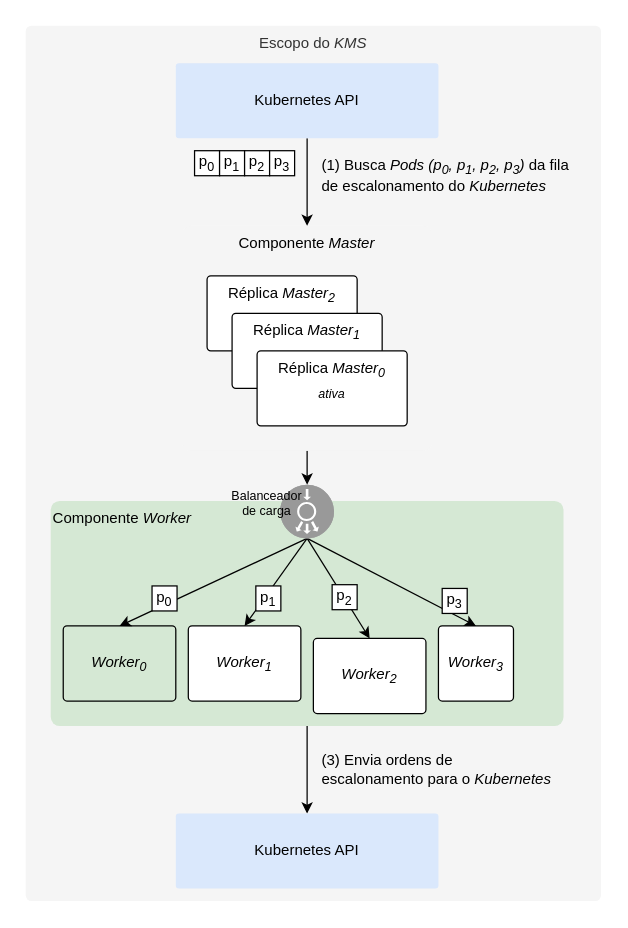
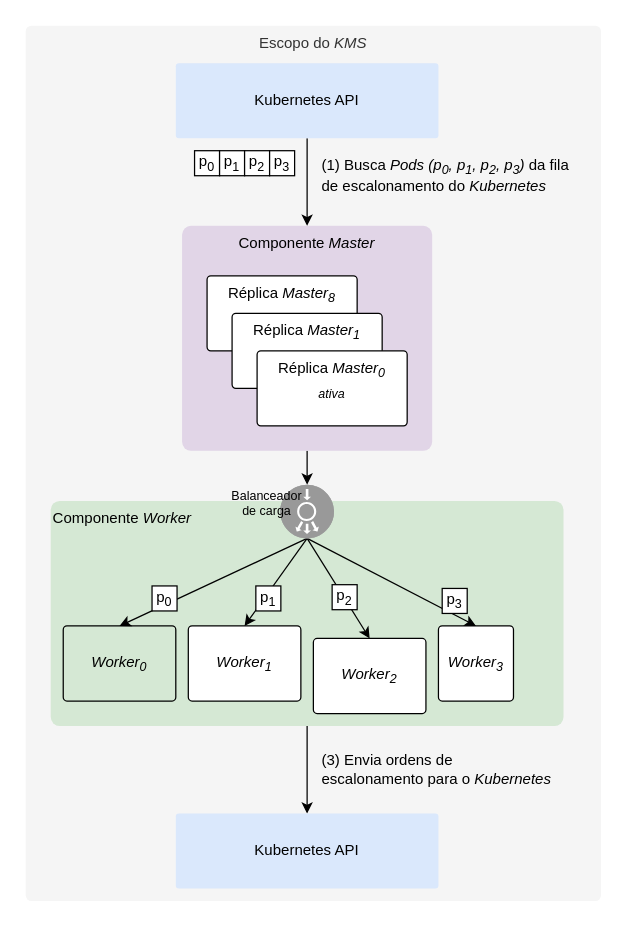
(307, 243) -> (307, 243)
(282, 293) -> (282, 293)
